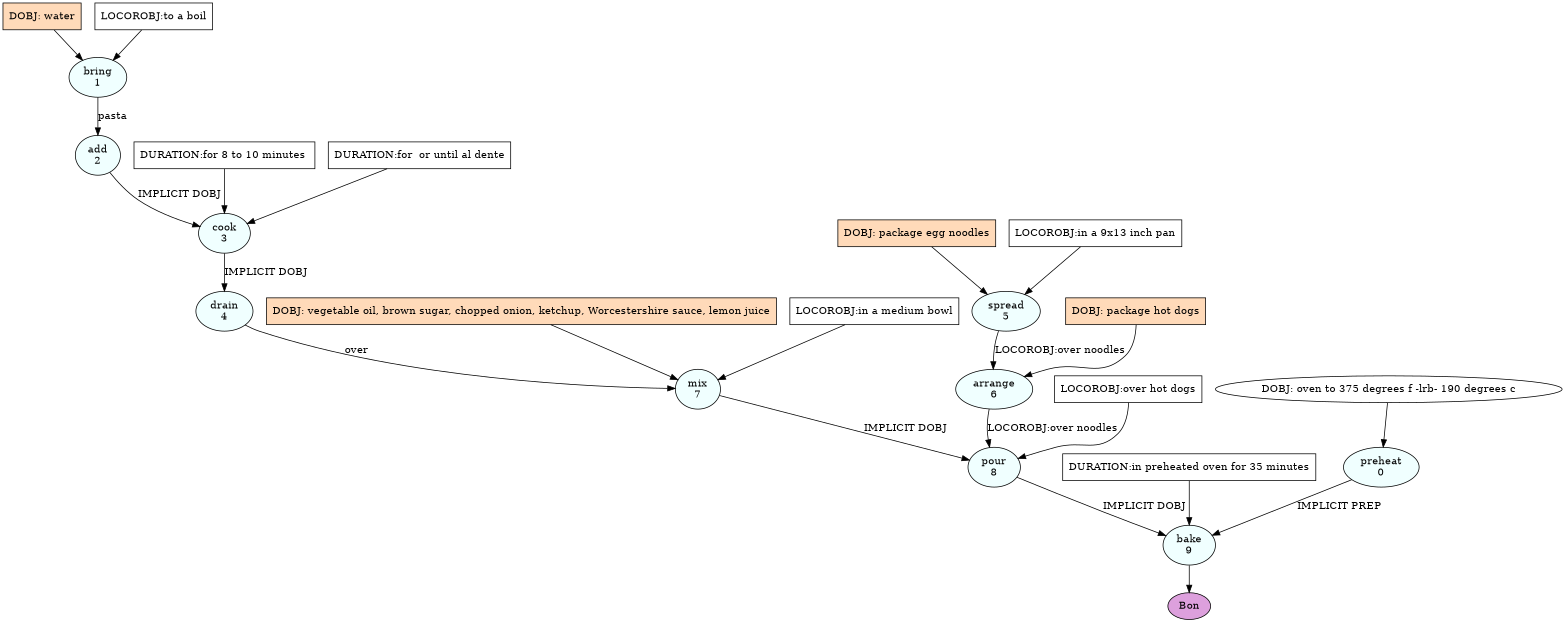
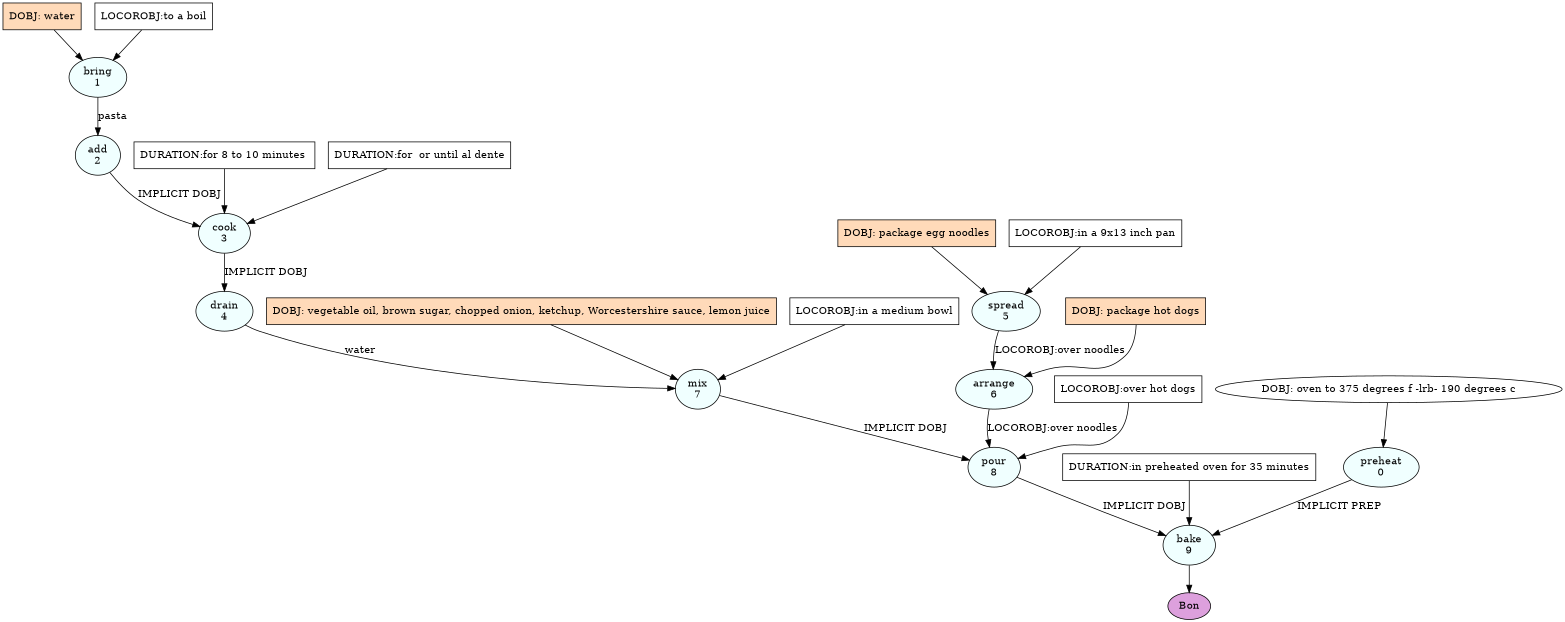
(357, 350) -> (360, 350)
